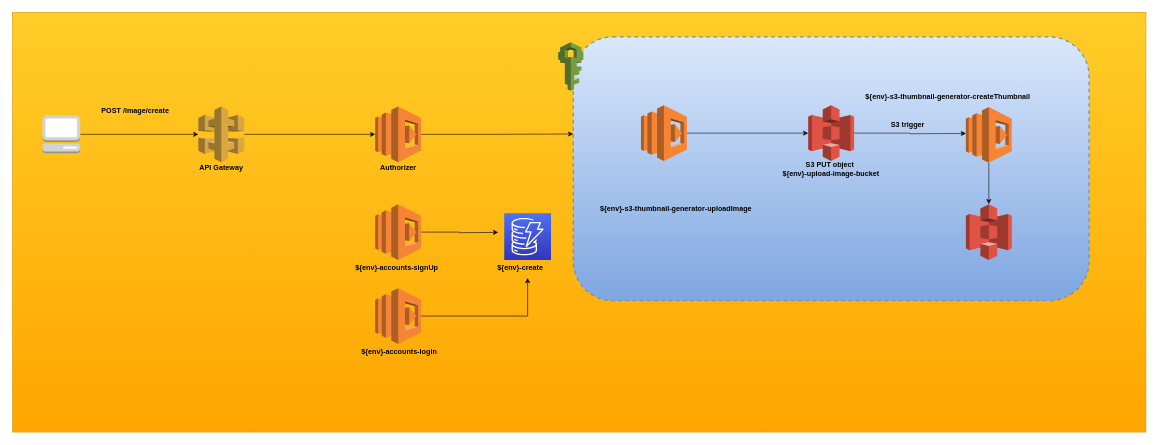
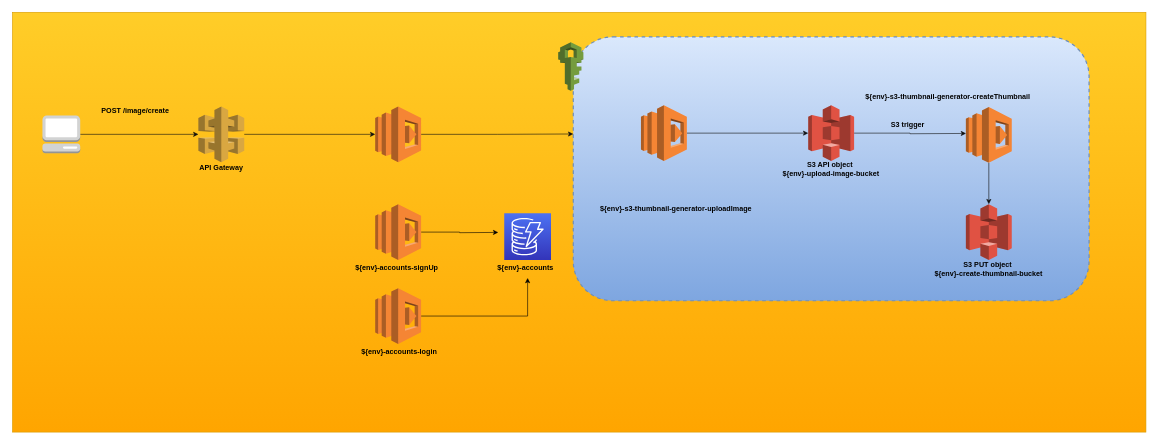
(398, 168) -> none
(831, 169) -> (831, 169)
(524, 269) -> (528, 269)
none -> (989, 269)
